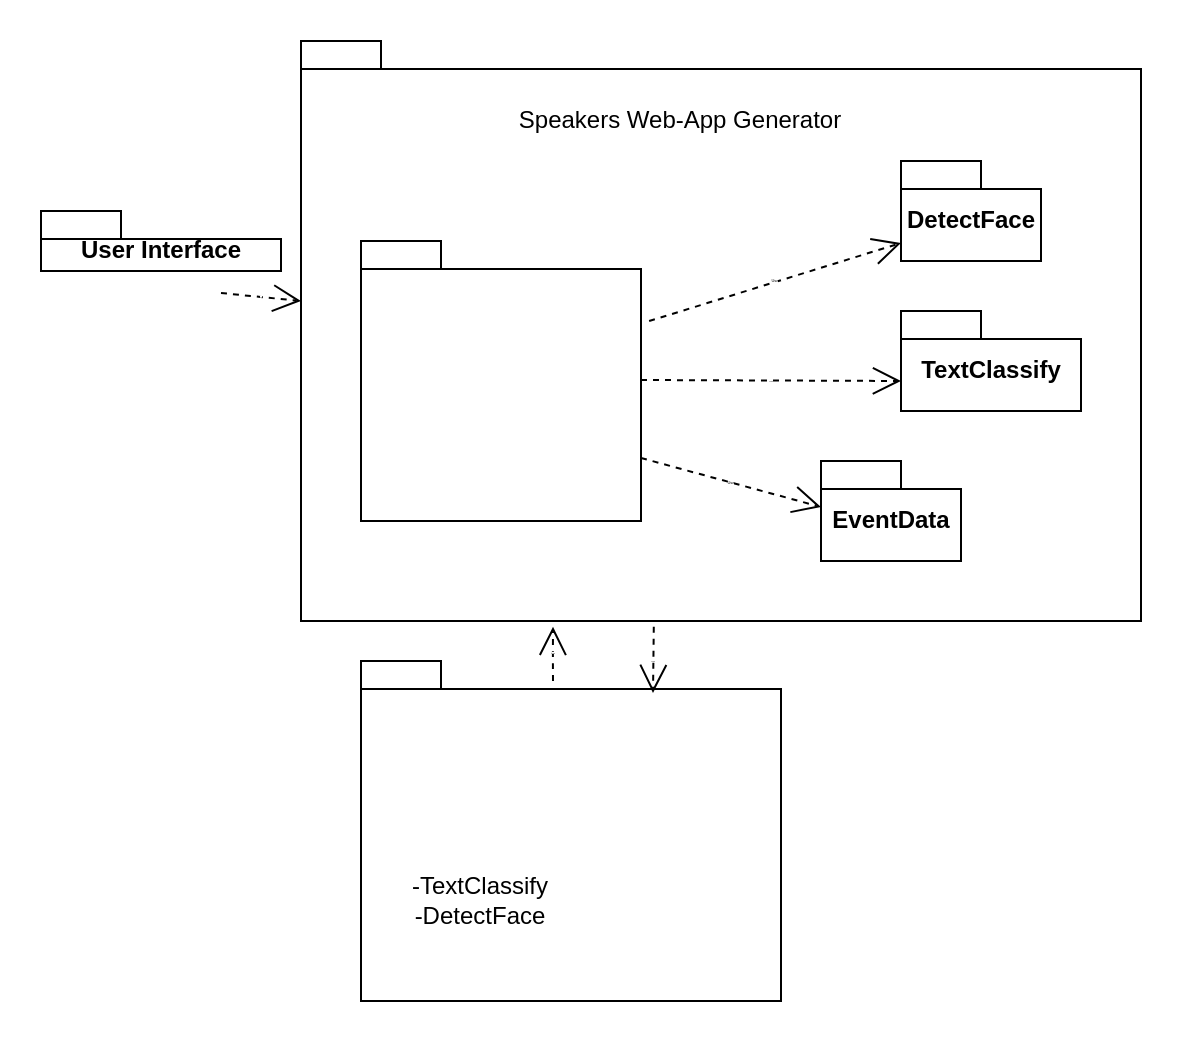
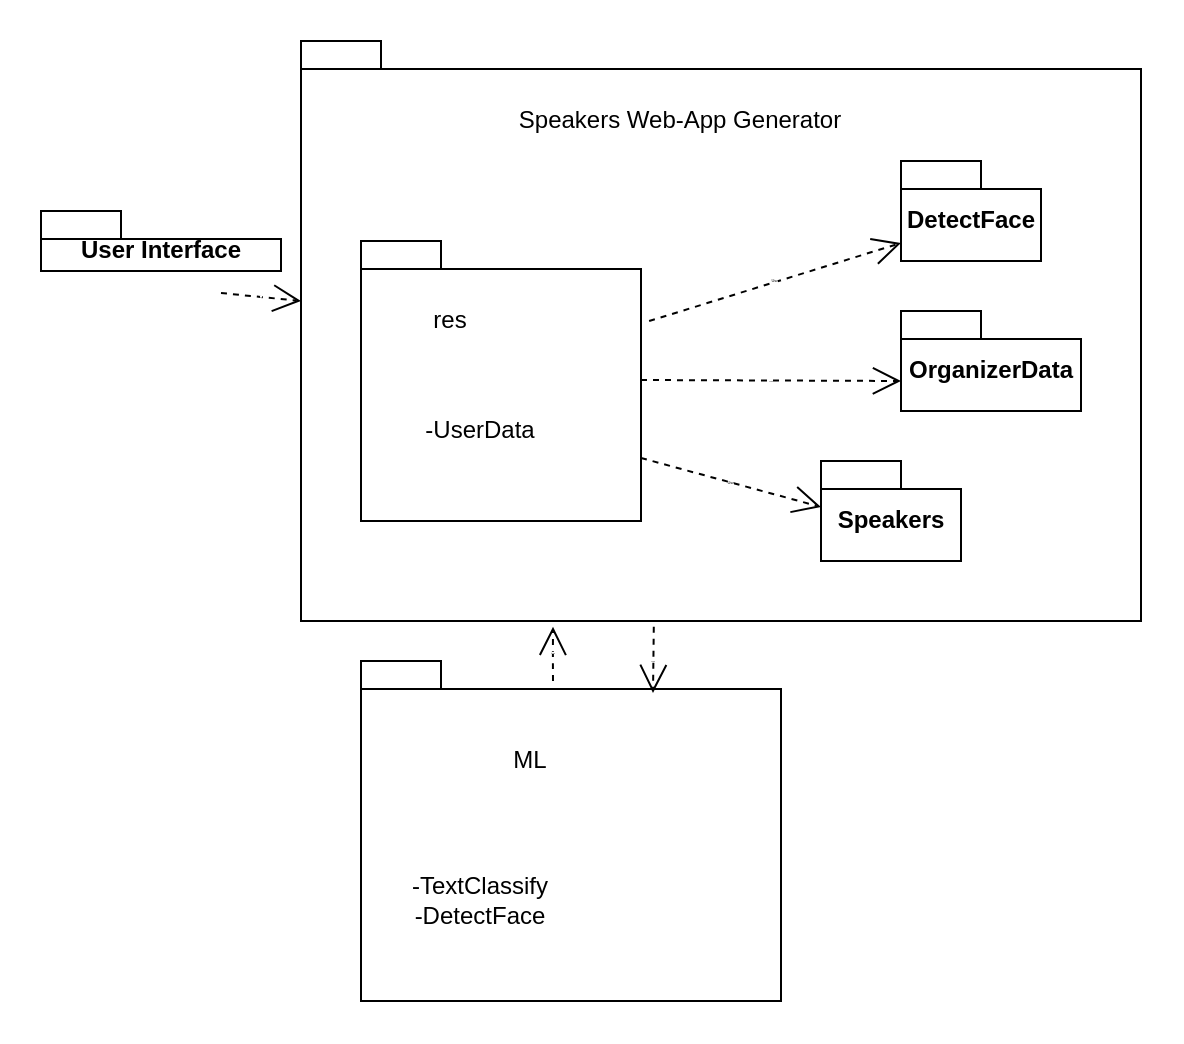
none -> (451, 321)
(992, 371) -> (992, 371)
none -> (481, 431)
(892, 521) -> (892, 521)
none -> (531, 761)
